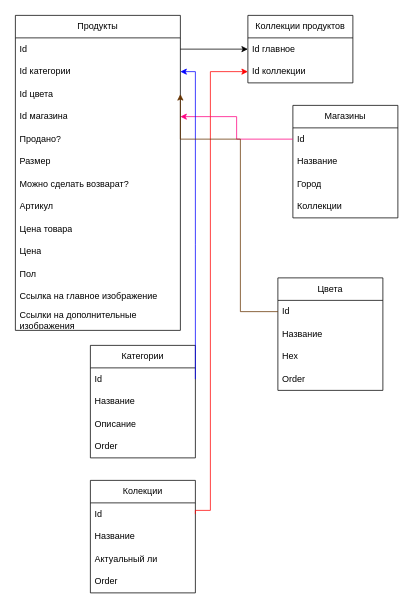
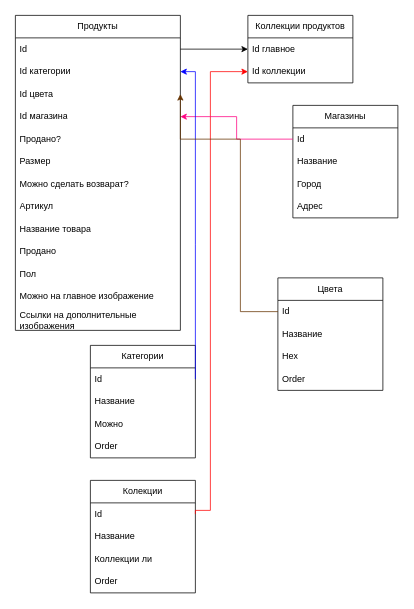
(320, 207) -> (310, 207)
(46, 229) -> (57, 229)
(30, 252) -> (38, 252)
(89, 297) -> (87, 297)
(115, 424) -> (107, 424)
(126, 559) -> (124, 559)
